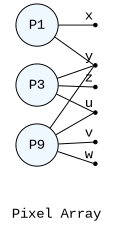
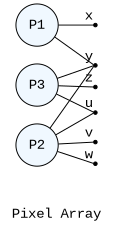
(37, 145) -> (37, 145)
